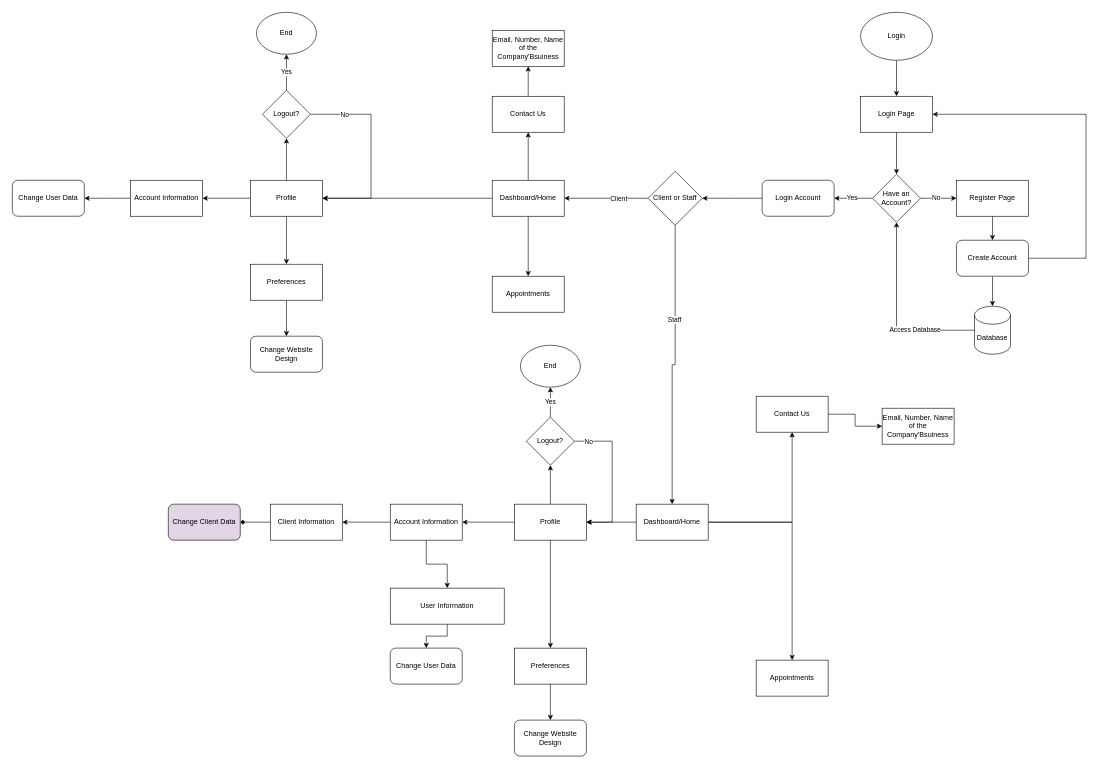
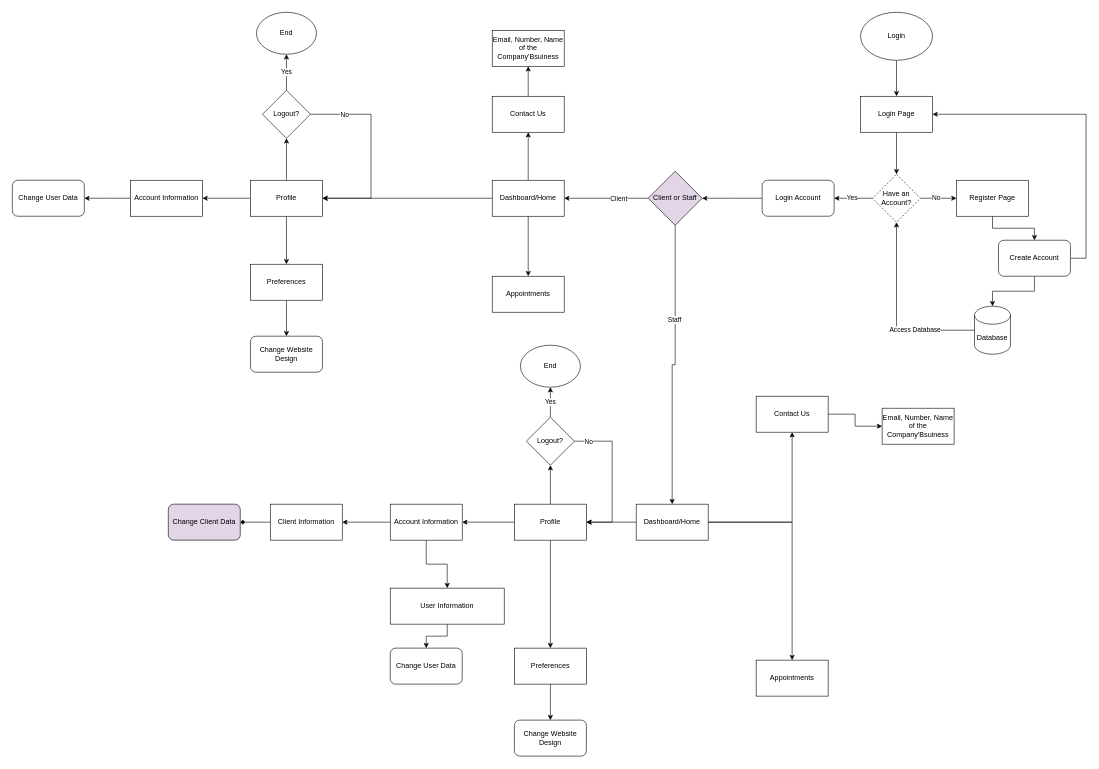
(675, 198) -> (675, 198)
(897, 198) -> (897, 198)
(993, 258) -> (1035, 258)
